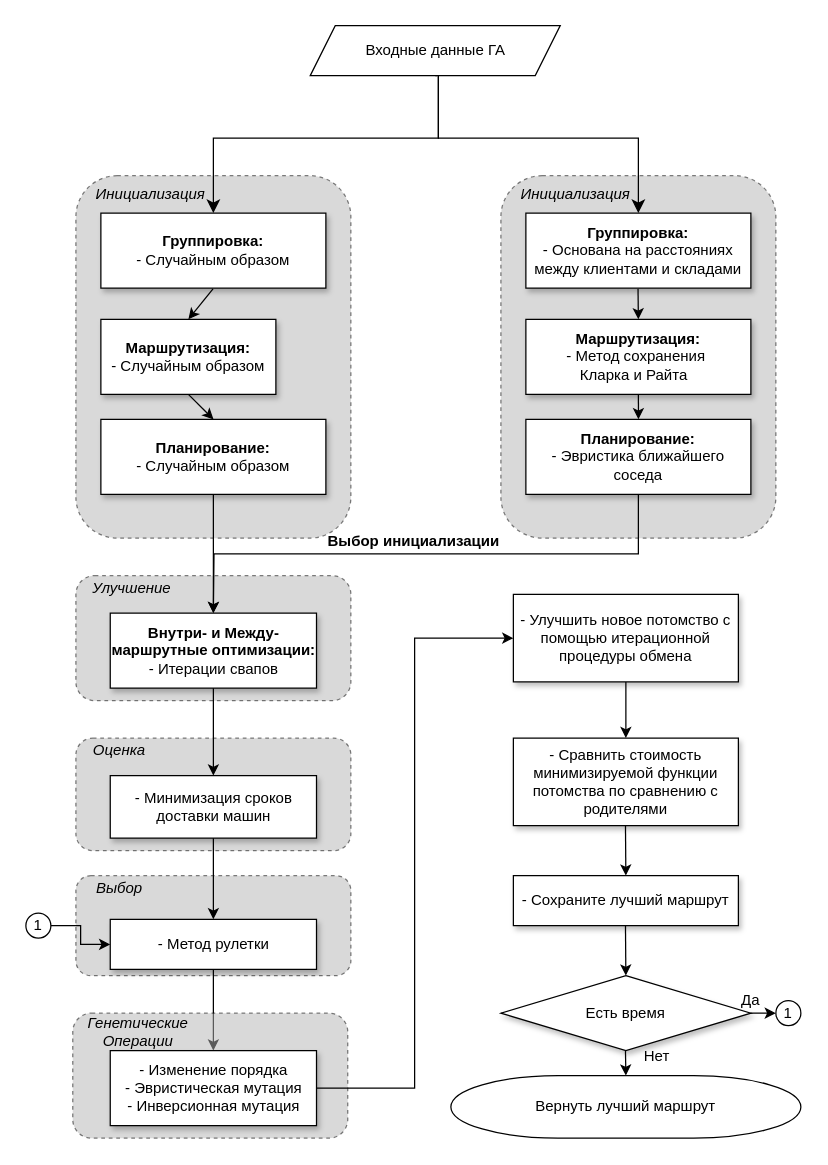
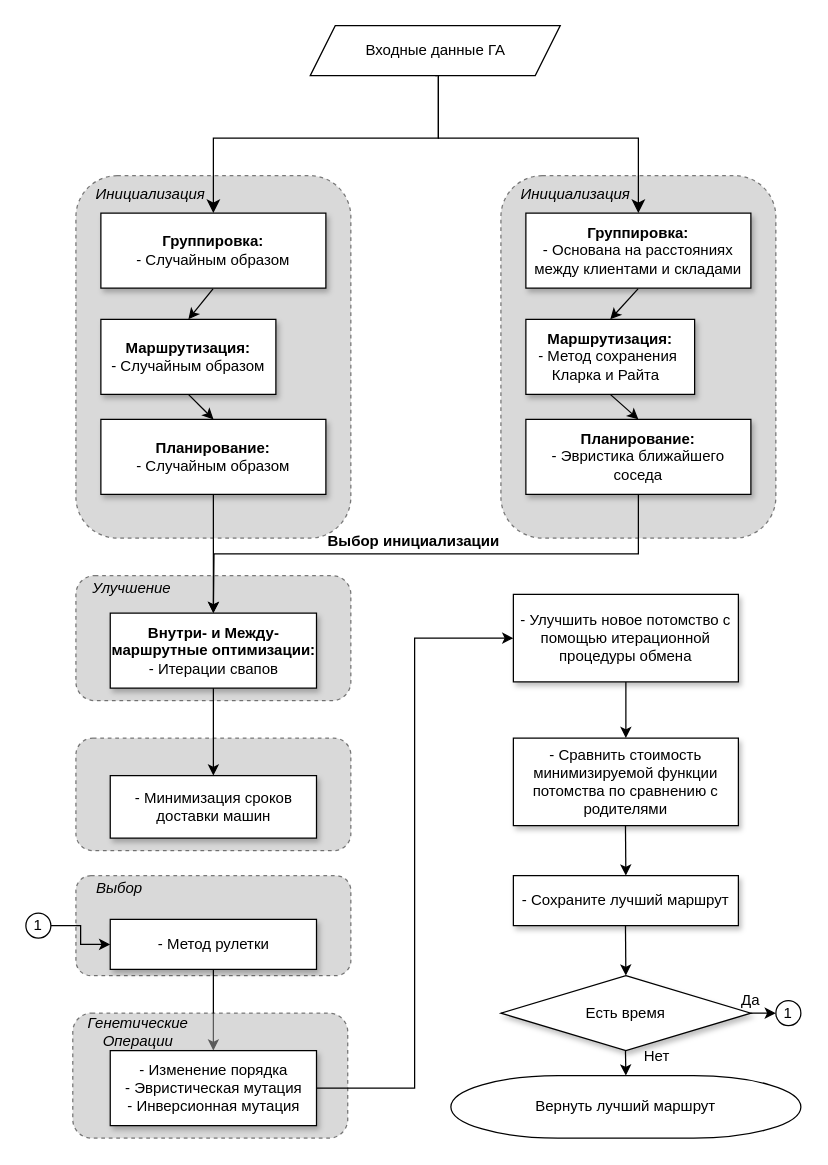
(638, 357) -> (610, 357)
(119, 751) -> none
(213, 874) -> none
